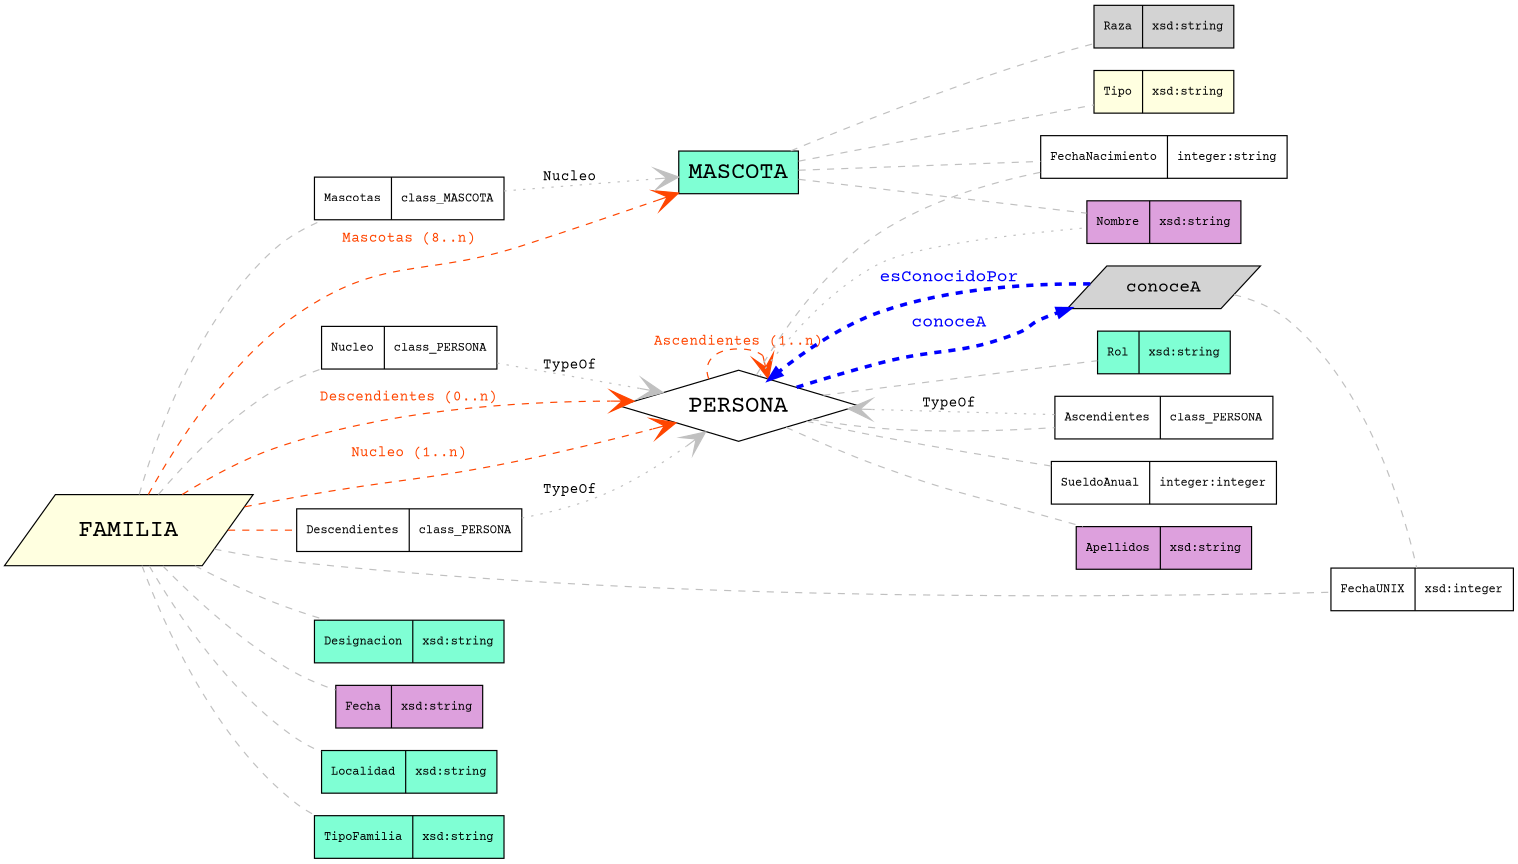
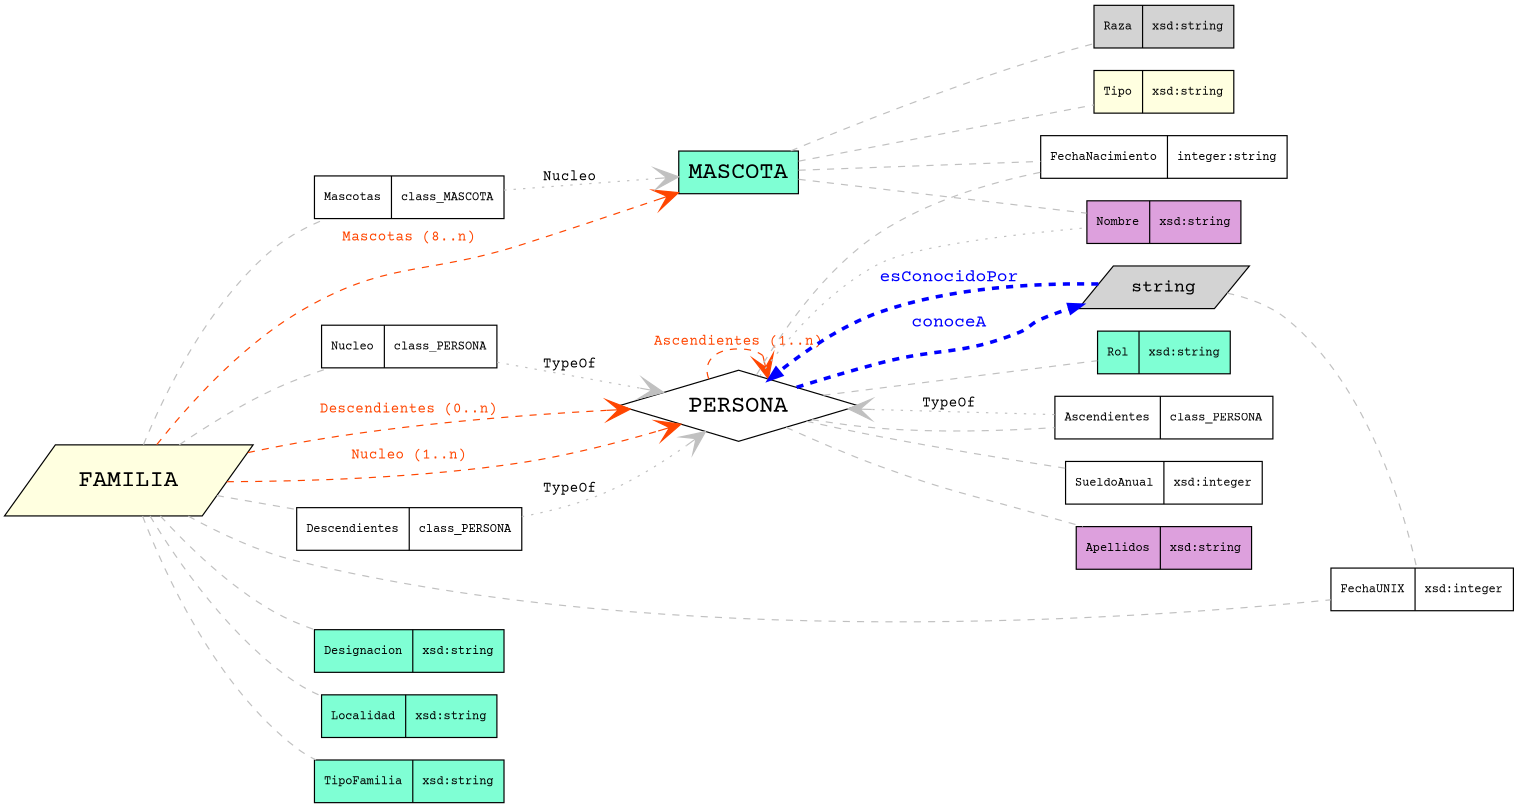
(1164, 287) -> (1164, 287)
(1213, 482) -> (1213, 482)
(262, 530) -> (257, 503)
(409, 707) -> none
